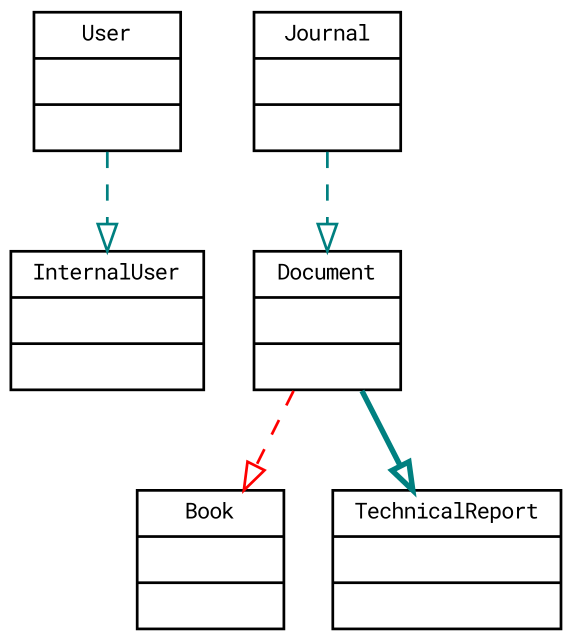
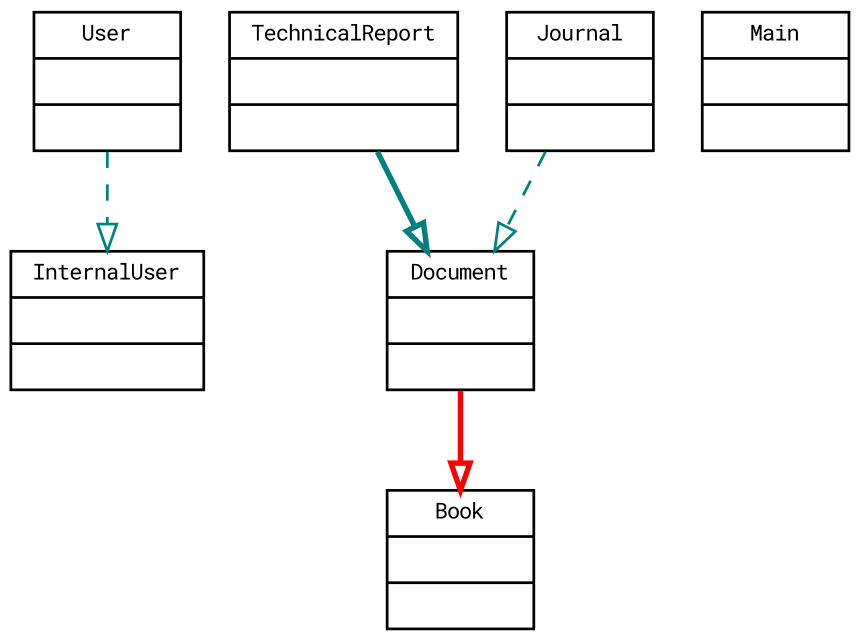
none -> (776, 82)
(275, 428) -> (460, 427)
(381, 428) -> (396, 189)
